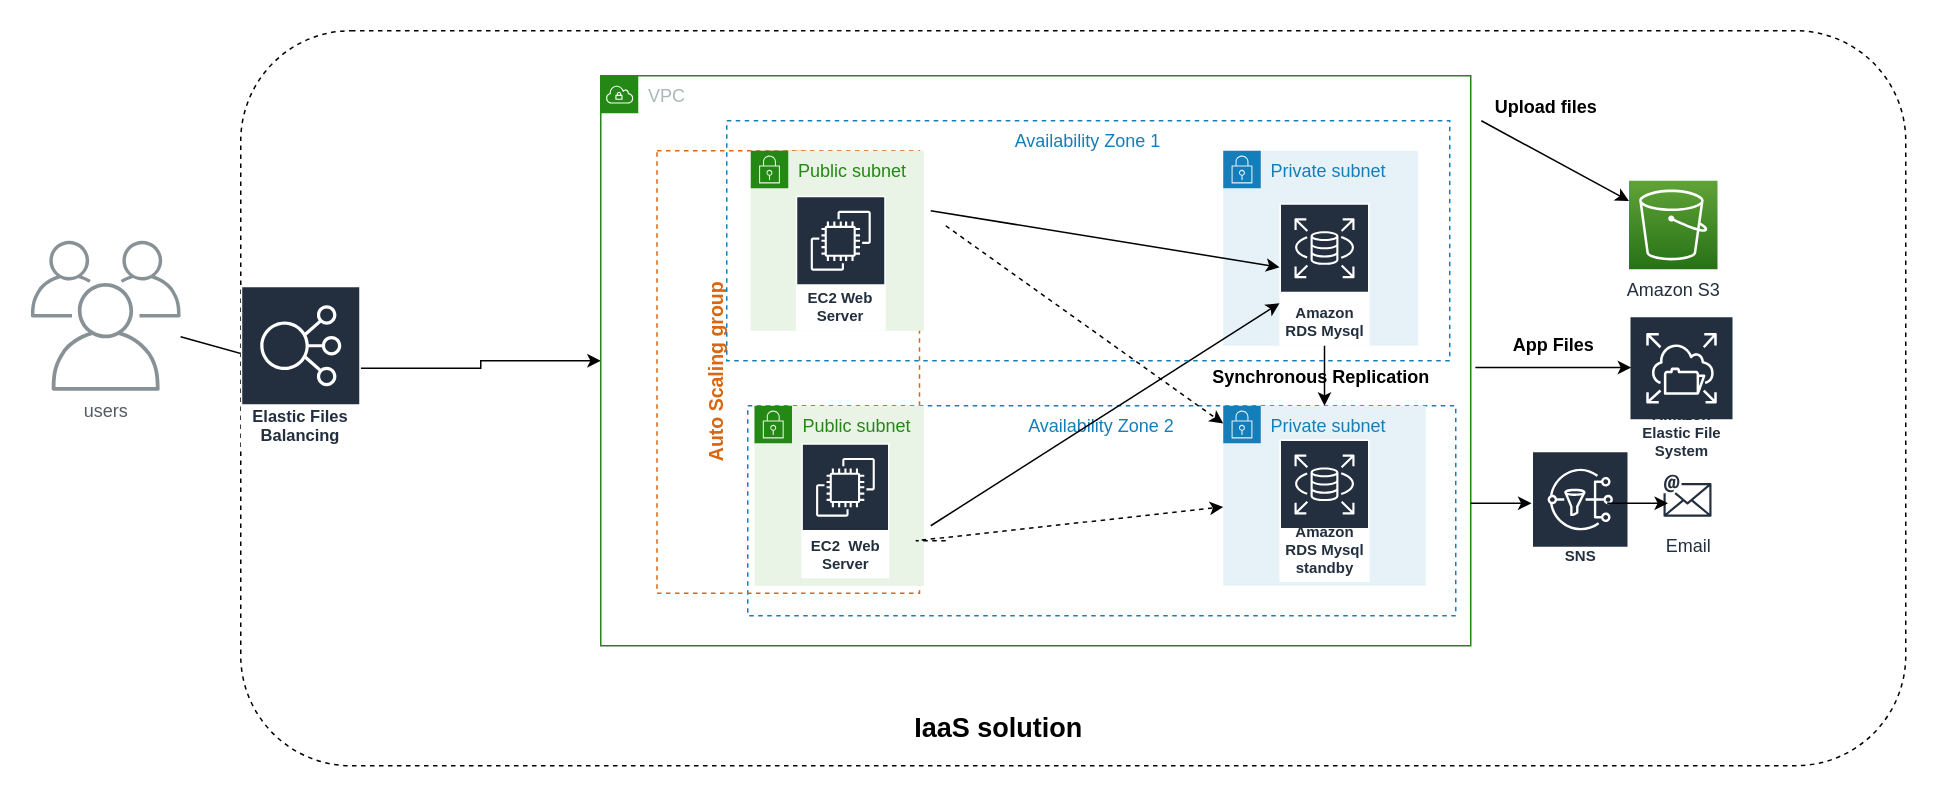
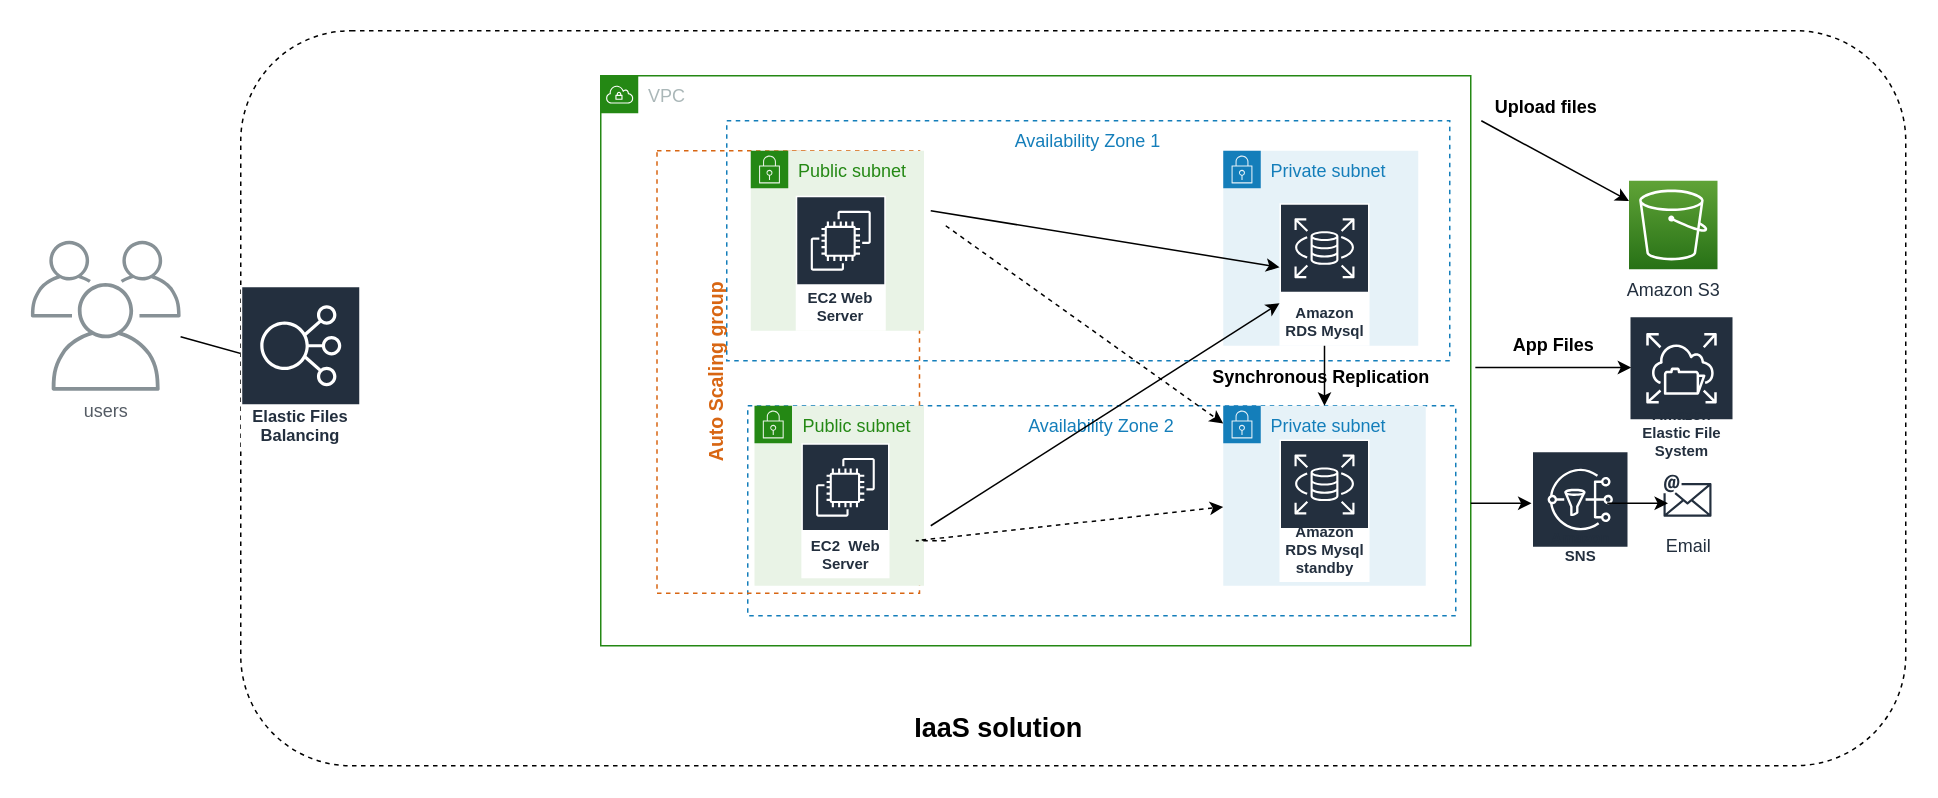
(479, 368) -> none
